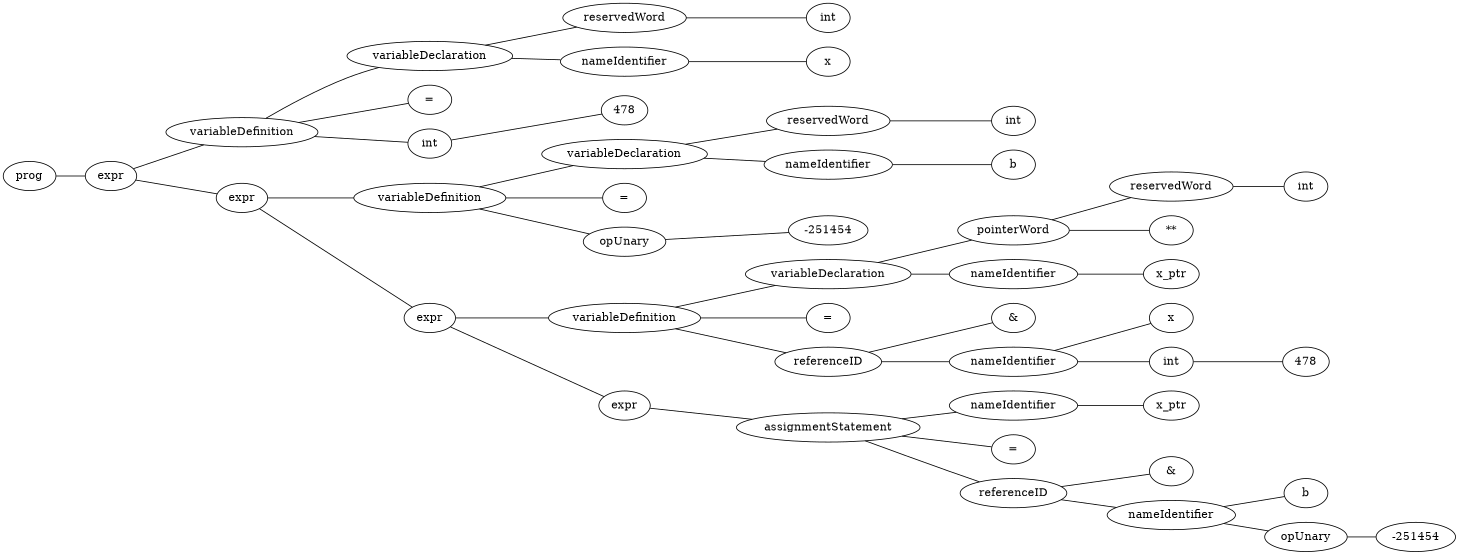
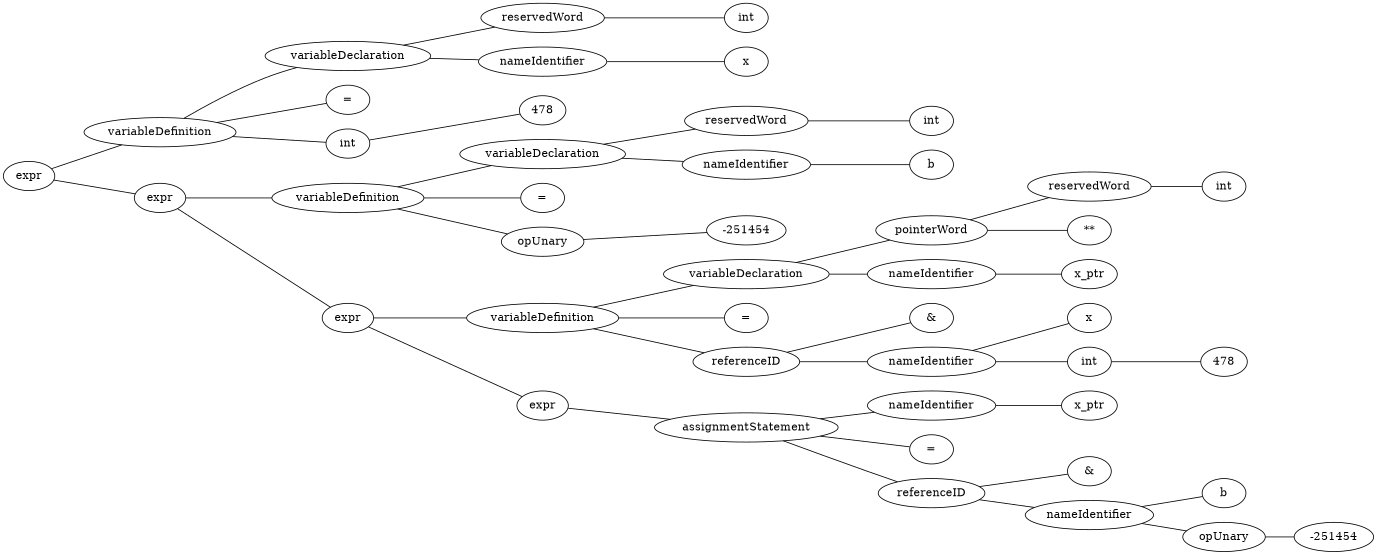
(30, 176) -> none
